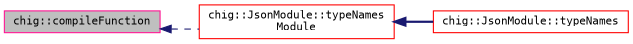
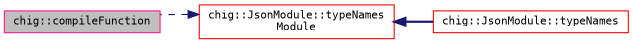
(185, 29) -> (174, 14)
